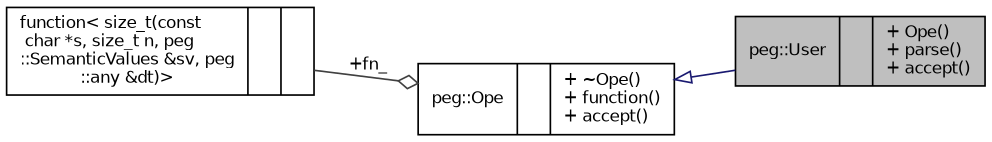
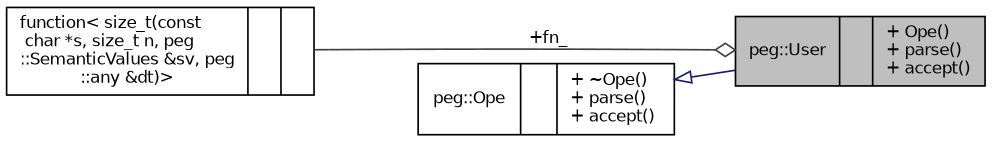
(356, 76) -> (515, 49)
(612, 98) -> (608, 98)
